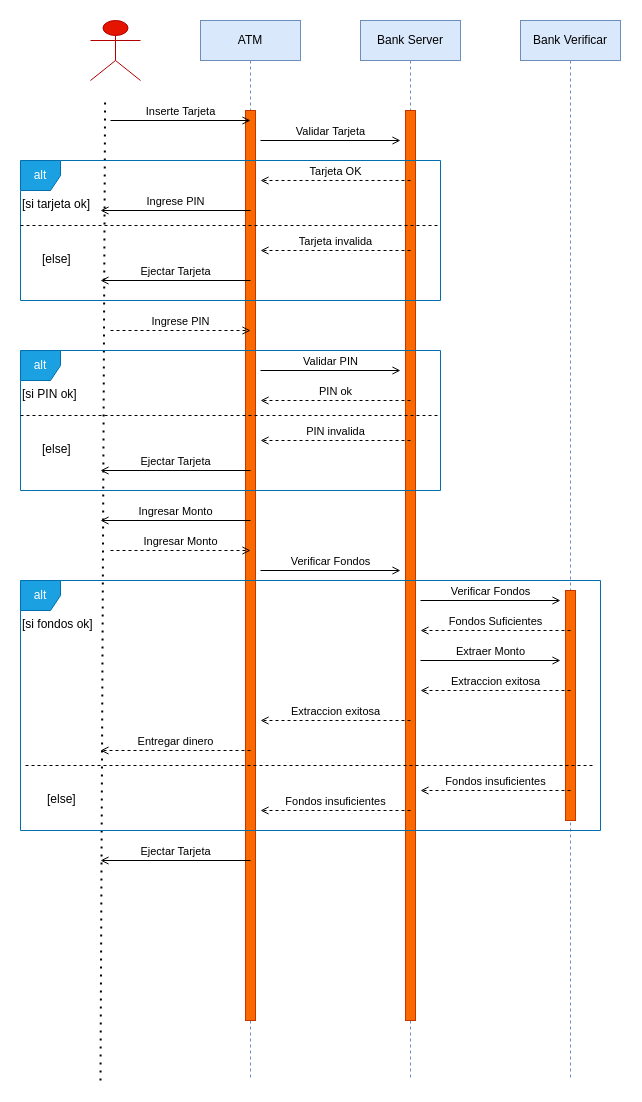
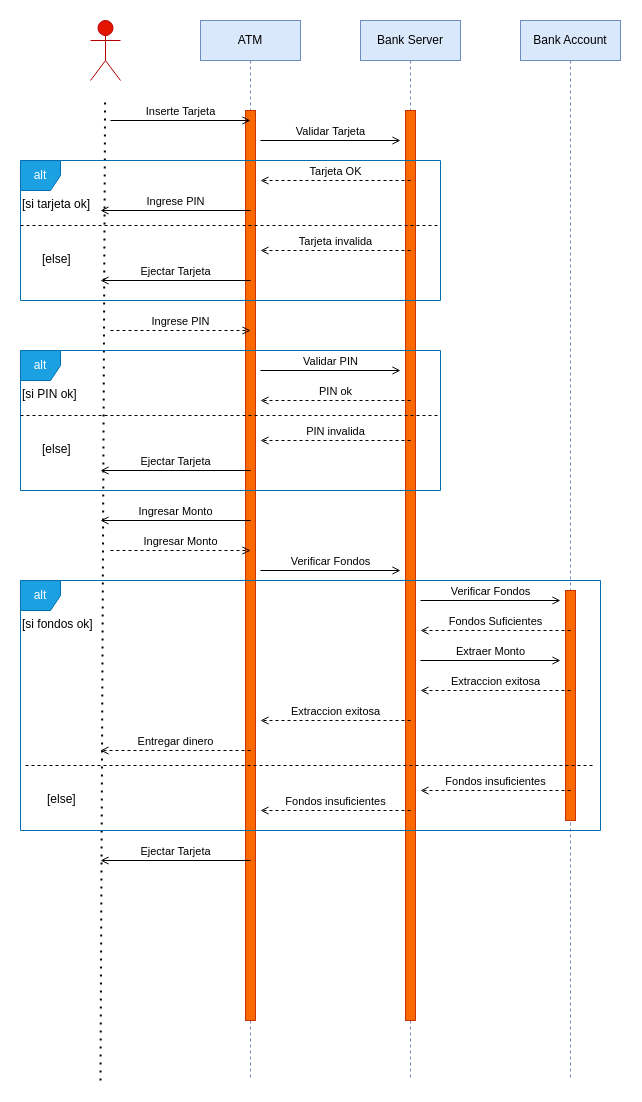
(571, 41) -> (571, 41)
(116, 51) -> (106, 51)
